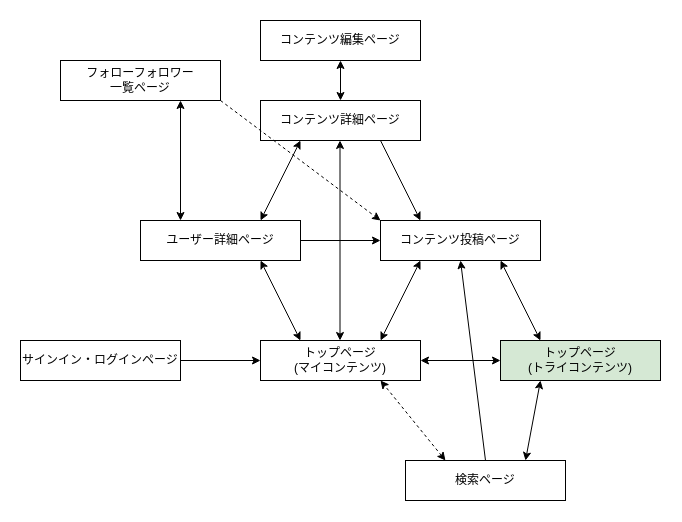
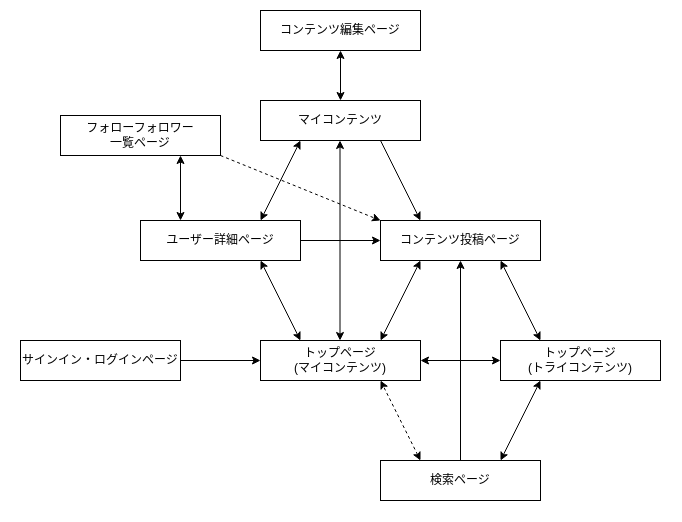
(341, 41) -> (341, 31)
(141, 81) -> (141, 136)
(341, 121) -> (341, 121)
(581, 361) -> (581, 361)
(486, 481) -> (461, 481)
